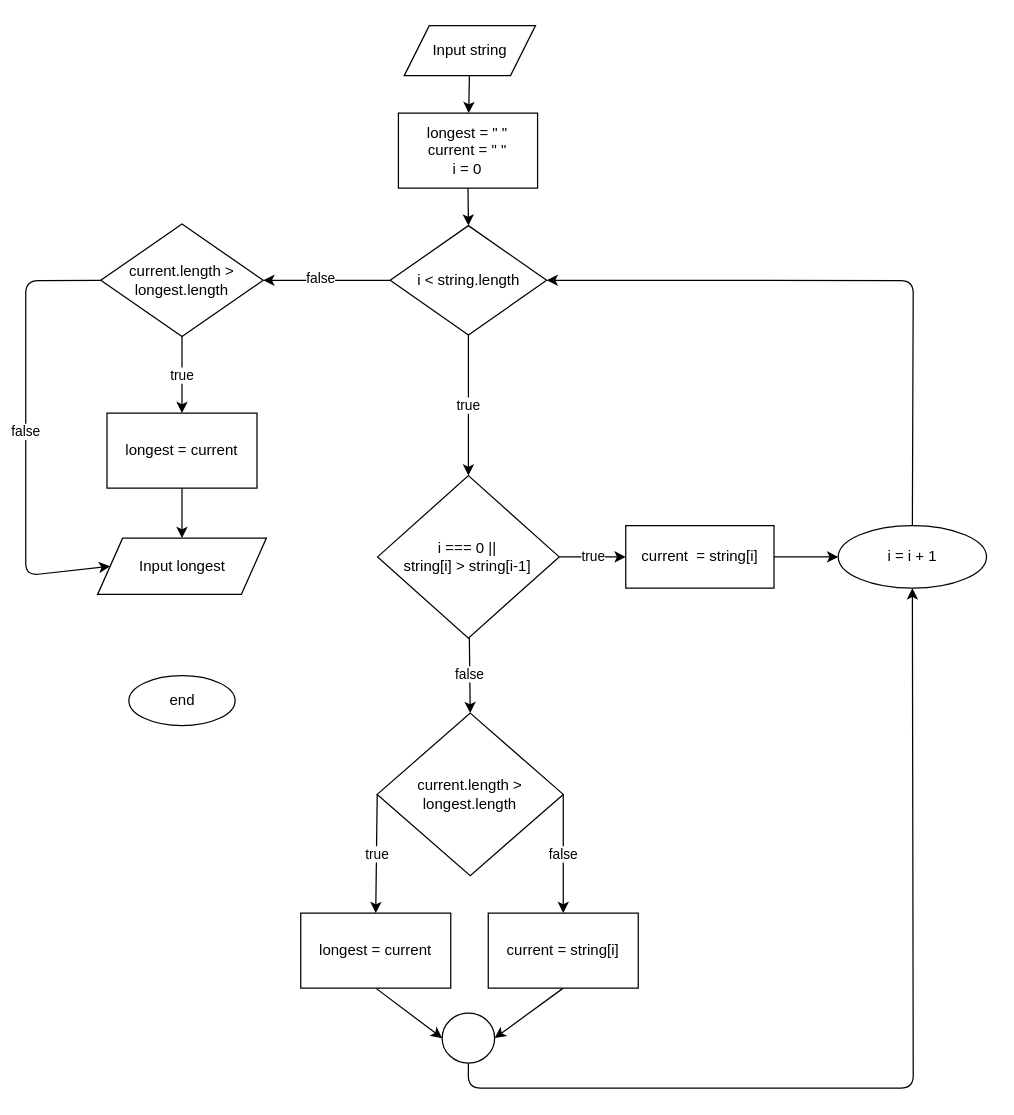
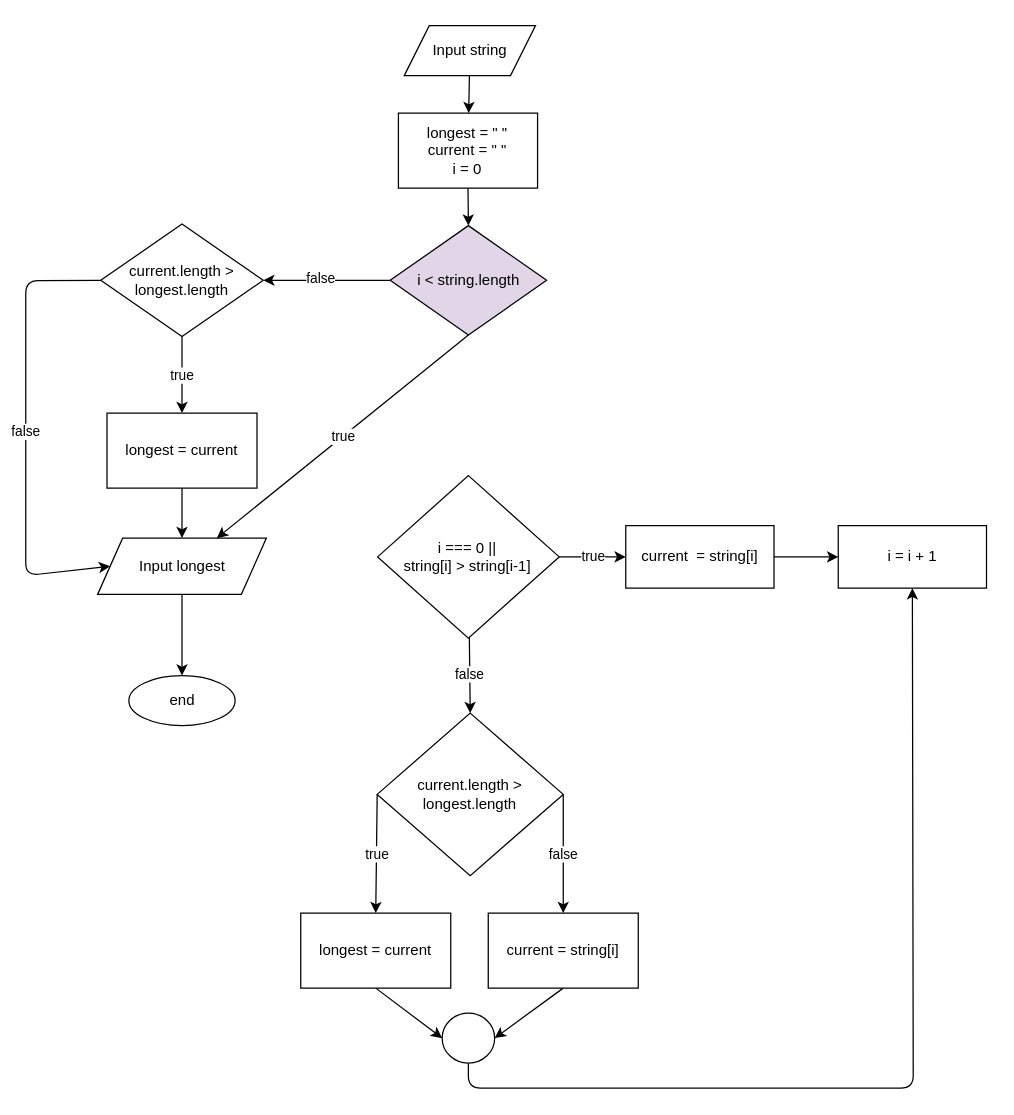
(468, 280) -> (468, 280)
(851, 281) -> none
(468, 401) -> (346, 434)
(912, 557) -> (912, 557)
none -> (182, 631)
